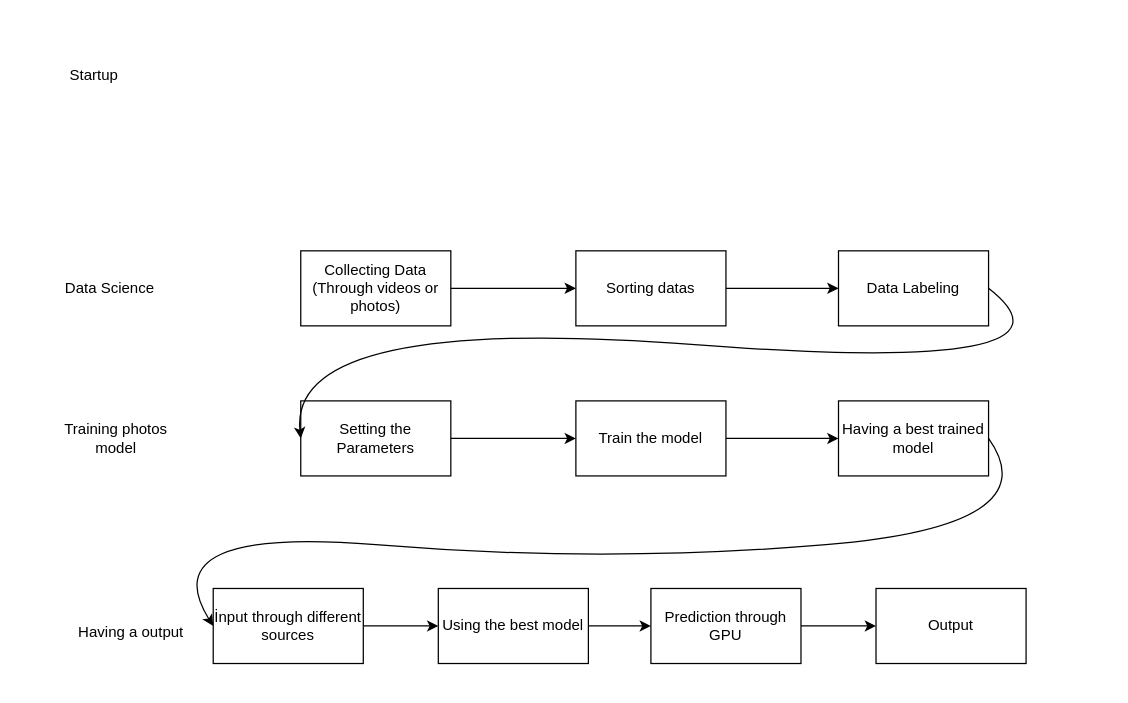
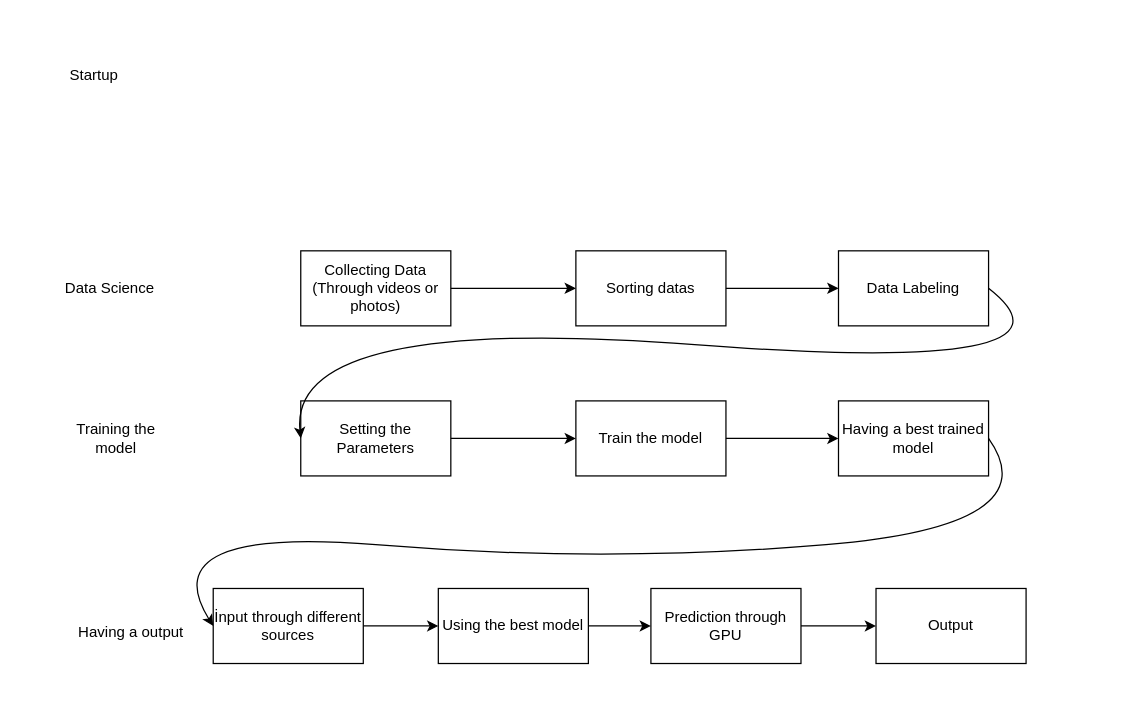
(116, 438) -> (116, 438)
